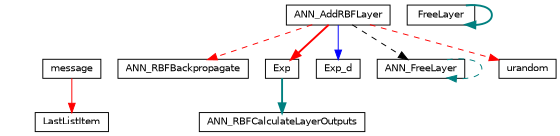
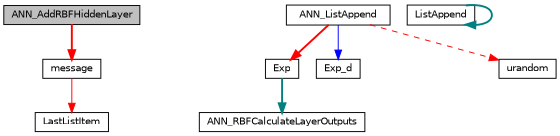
none -> (72, 15)
(338, 15) -> (338, 15)
(441, 15) -> (441, 15)
(183, 69) -> none
(421, 69) -> none
